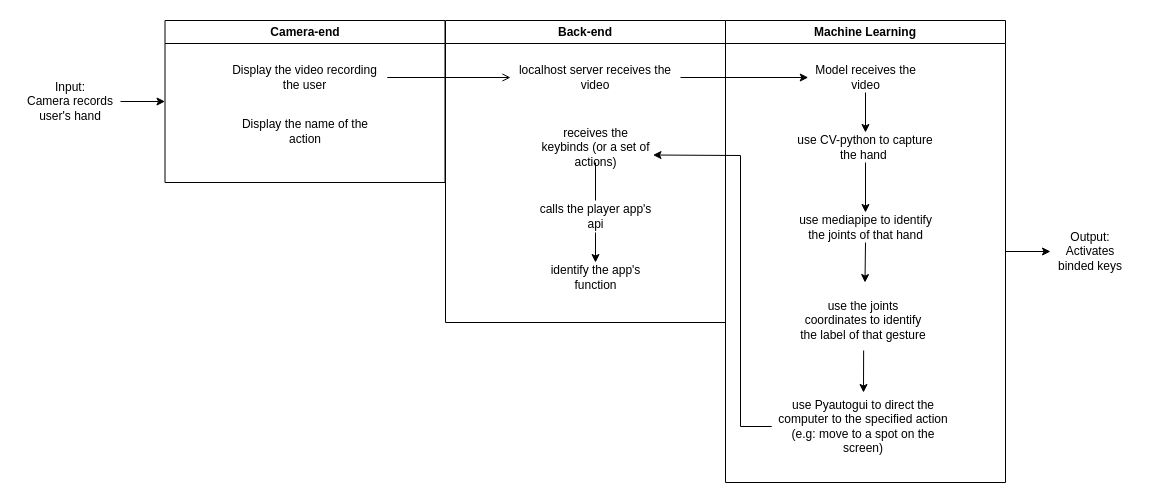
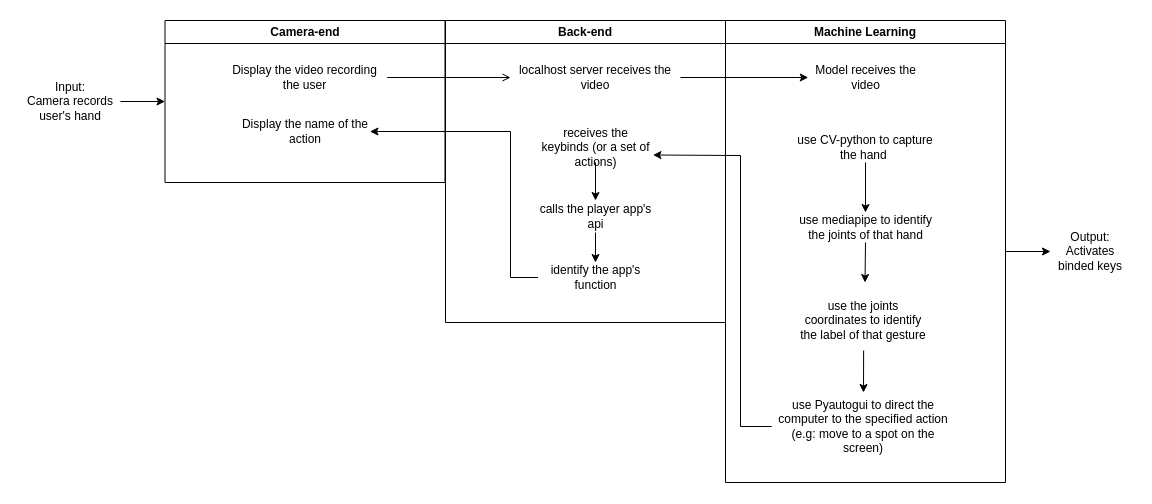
(866, 109) -> none
none -> (511, 152)
(596, 194) -> (596, 192)
